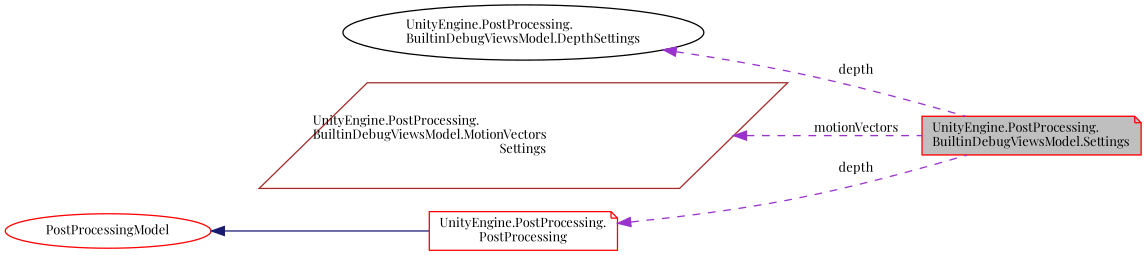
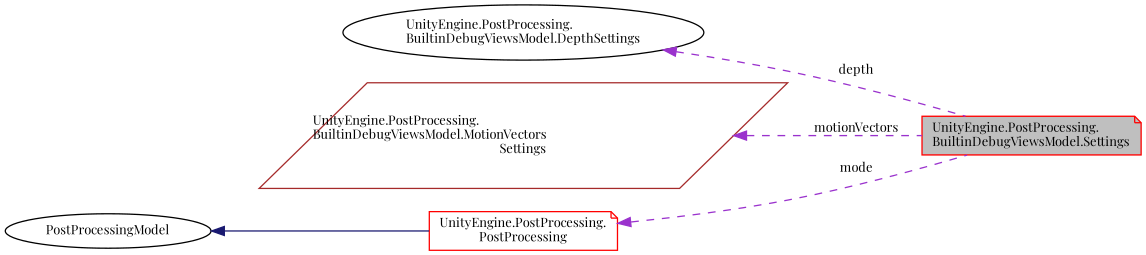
(855, 168) -> (855, 168)
(108, 231) -> (108, 231)
